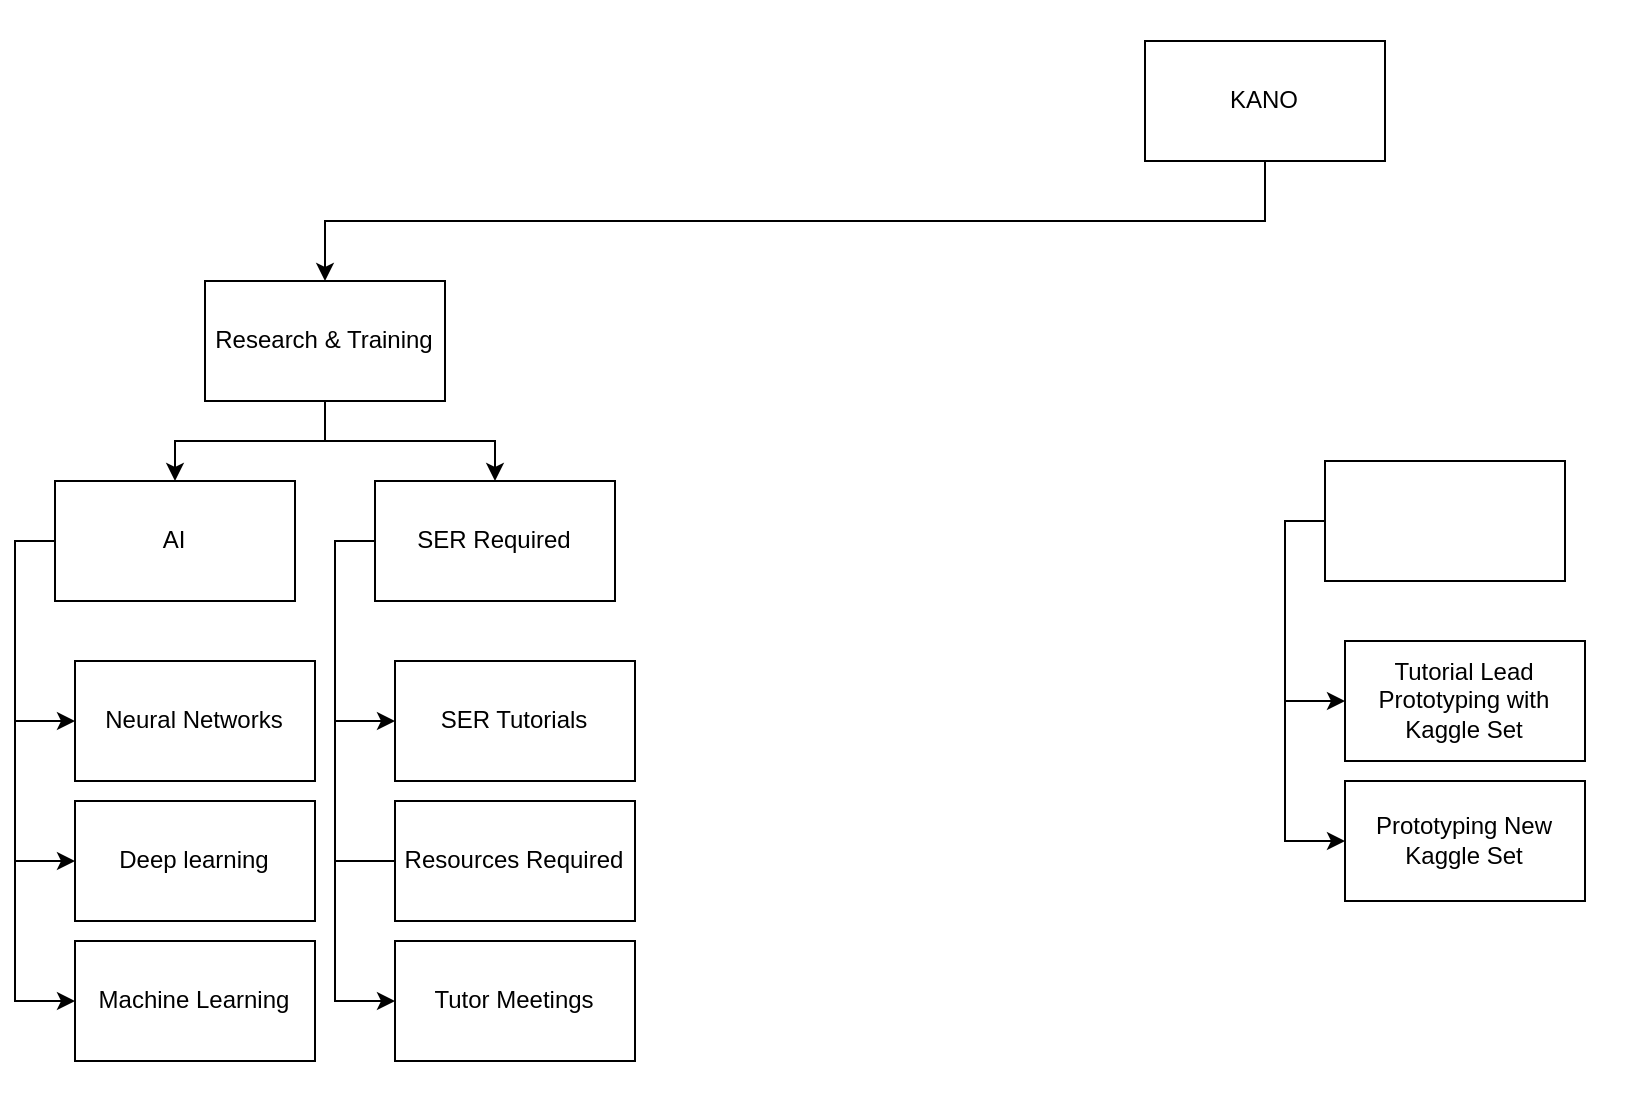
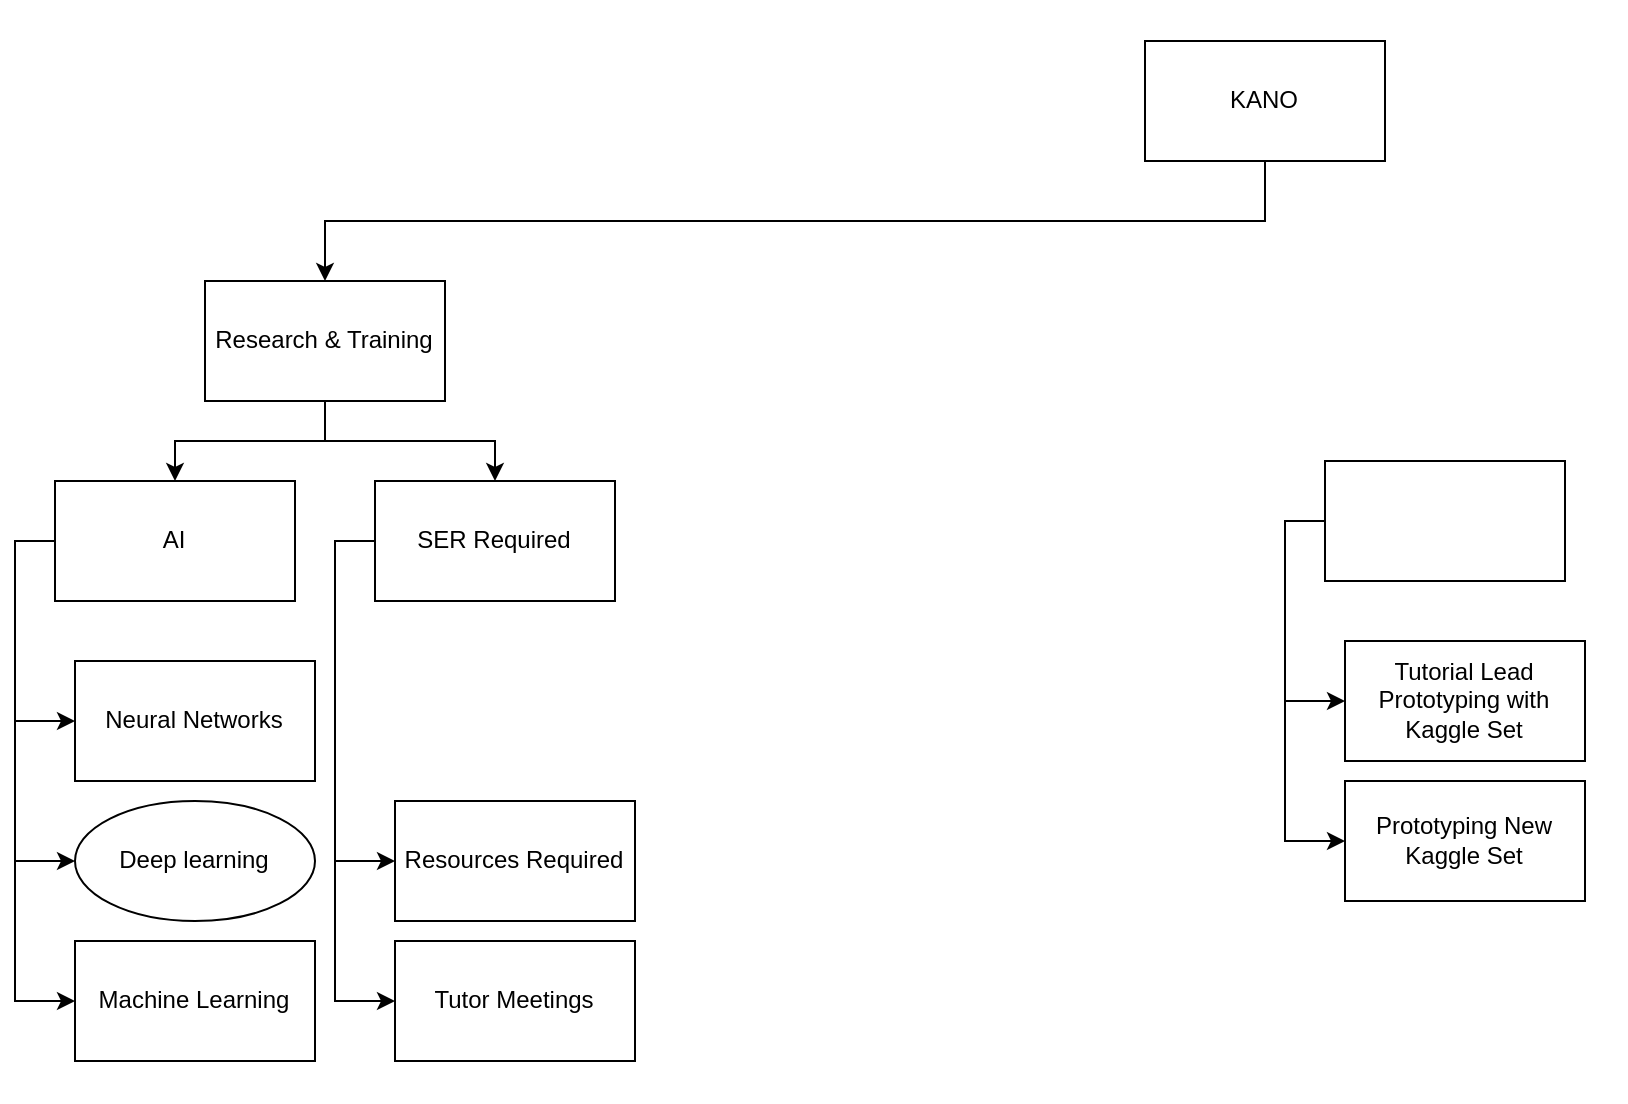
(360, 721) -> none
(515, 721) -> none
(195, 861) -> (195, 861)
(385, 861) -> (380, 861)
